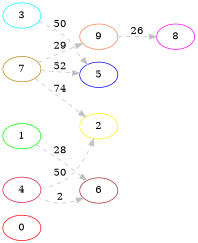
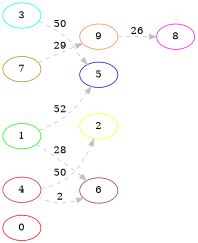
(57, 72) -> (66, 116)
(57, 96) -> none
